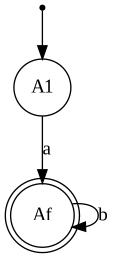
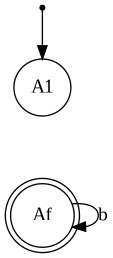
(42, 143) -> none
